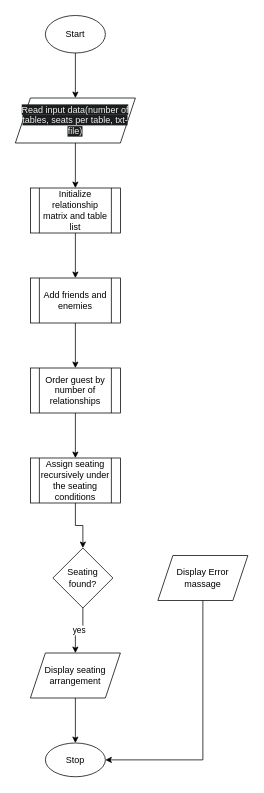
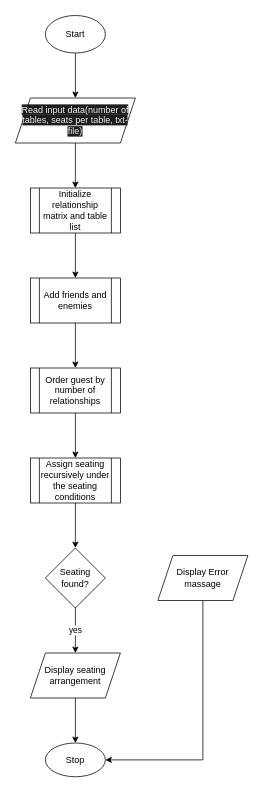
(83, 578) -> (75, 578)
